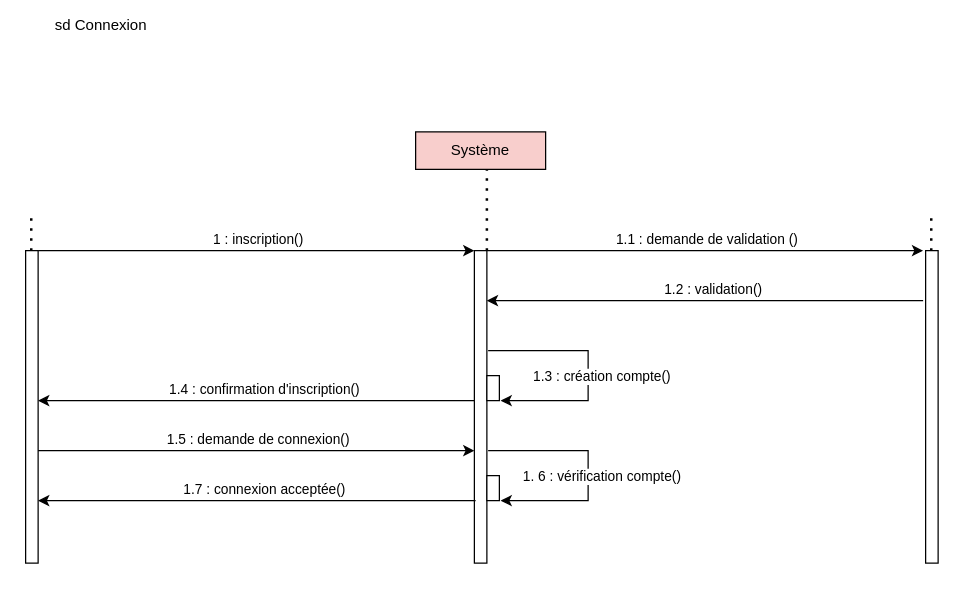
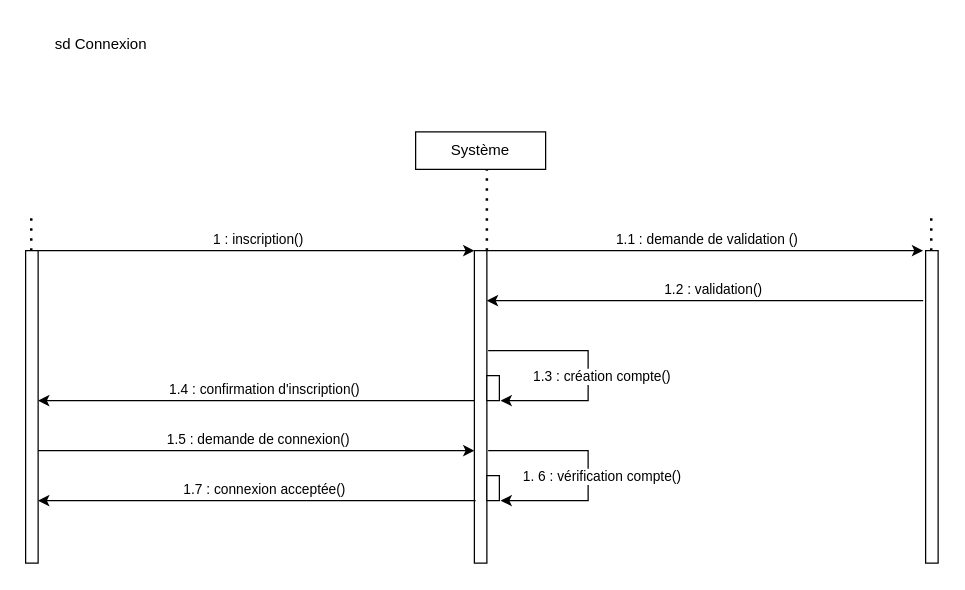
(101, 26) -> (101, 44)
(481, 151) -> (481, 151)
